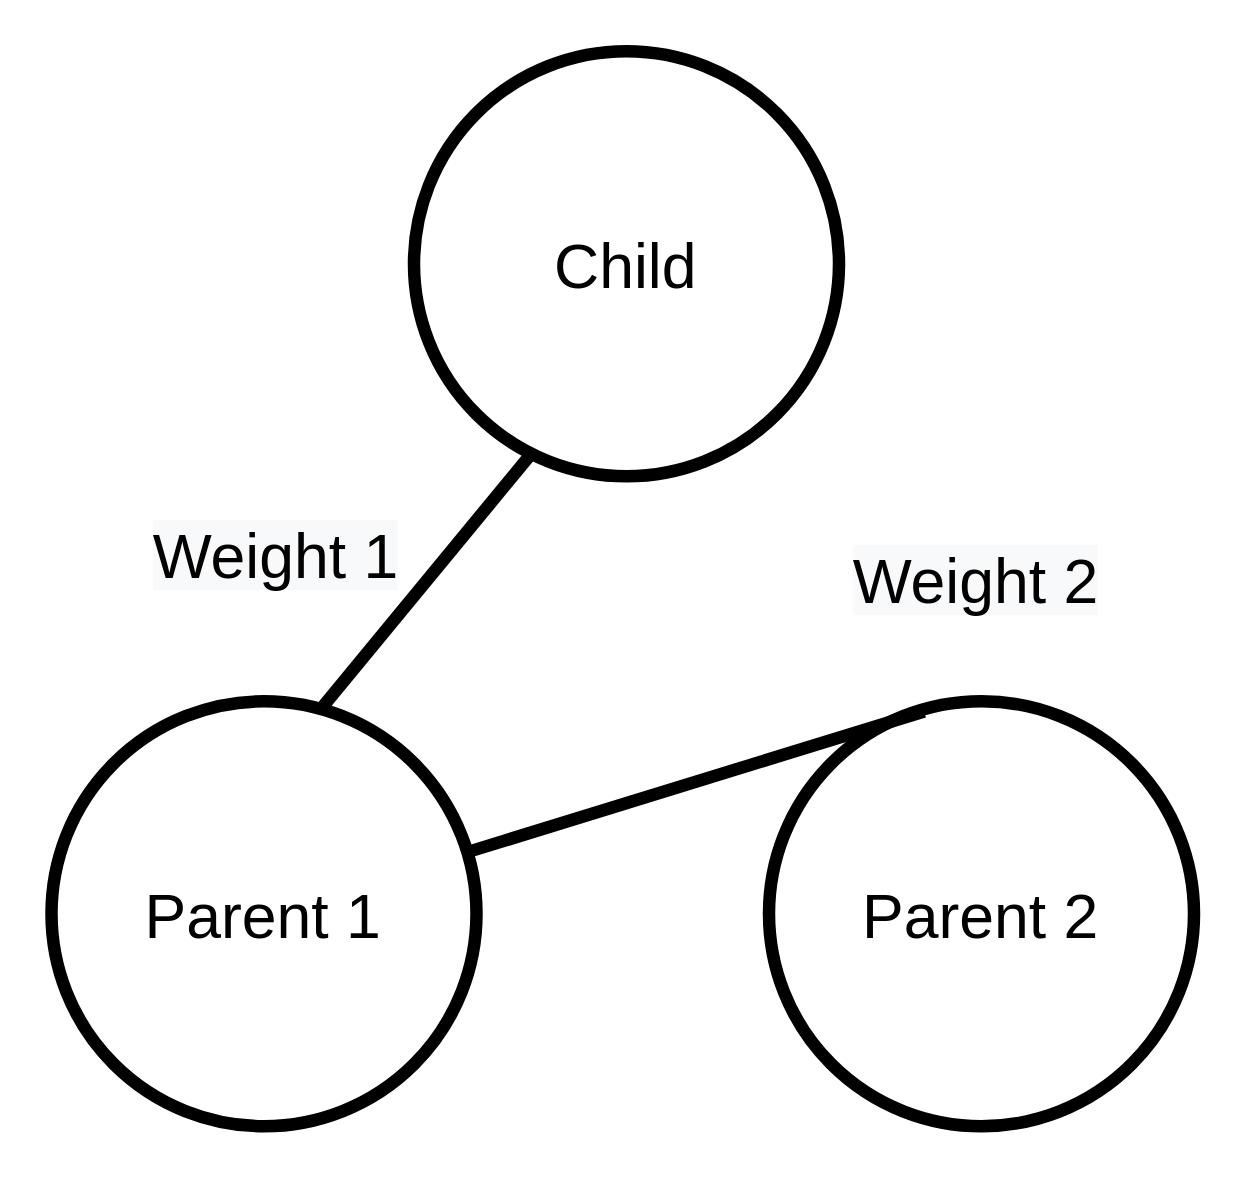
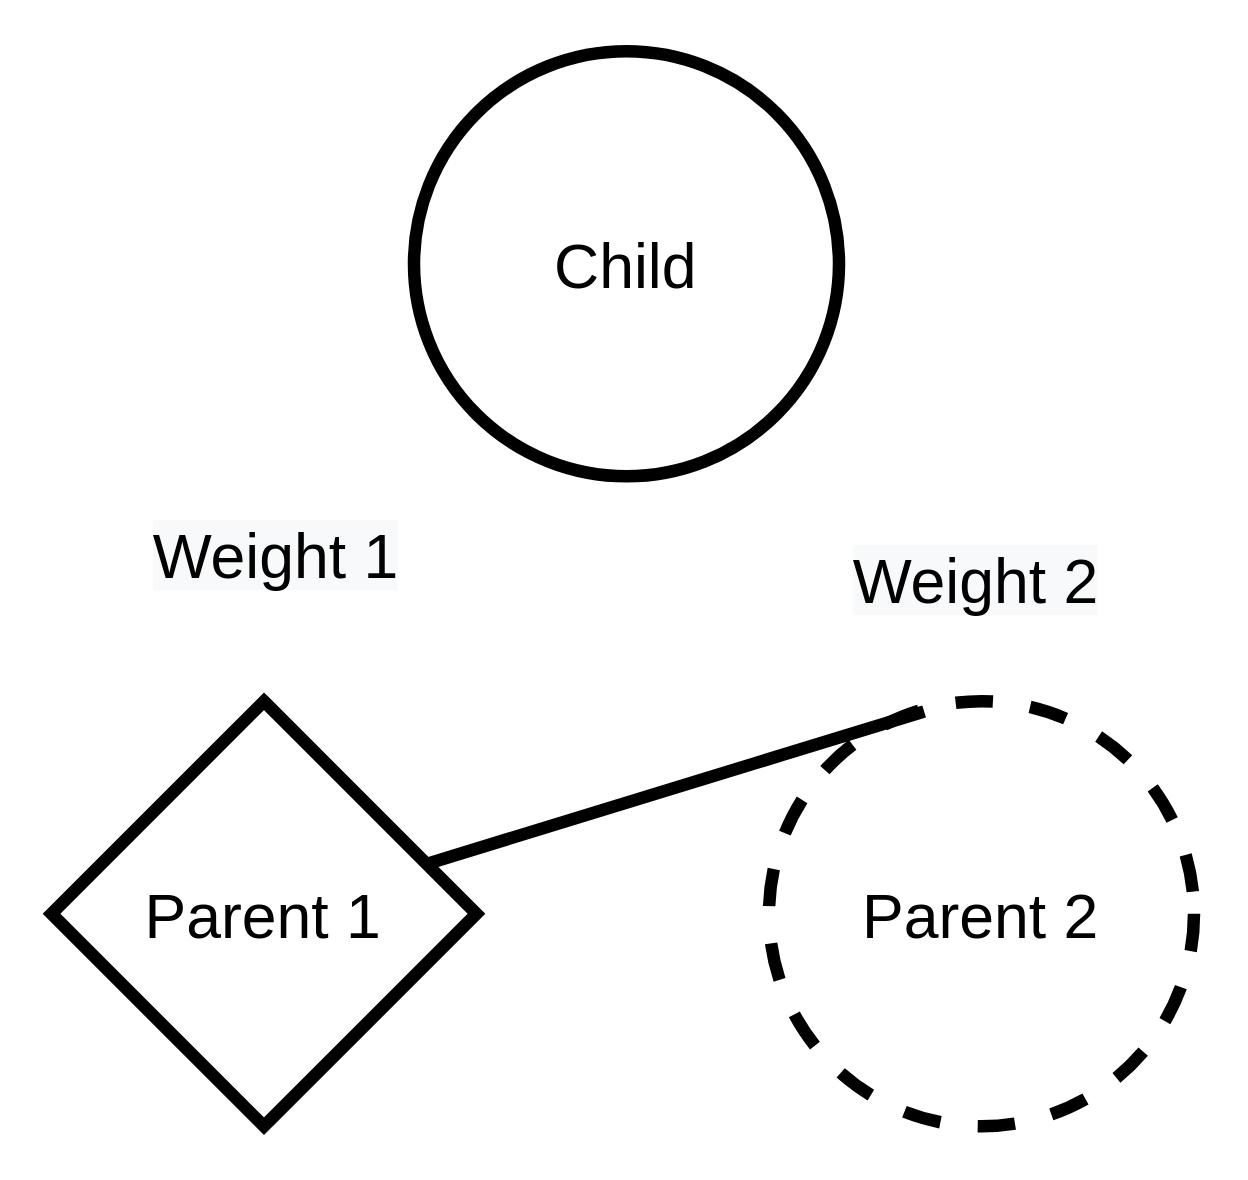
(423, 585) -> none
(264, 914) -> (264, 914)
(981, 914) -> (981, 914)
